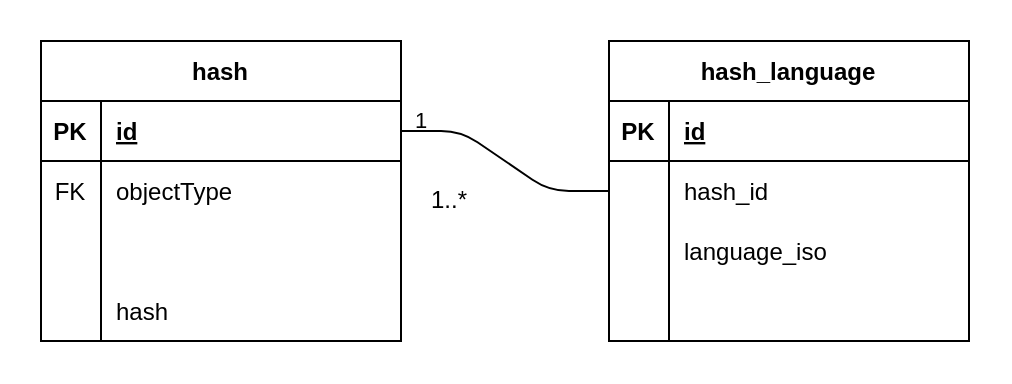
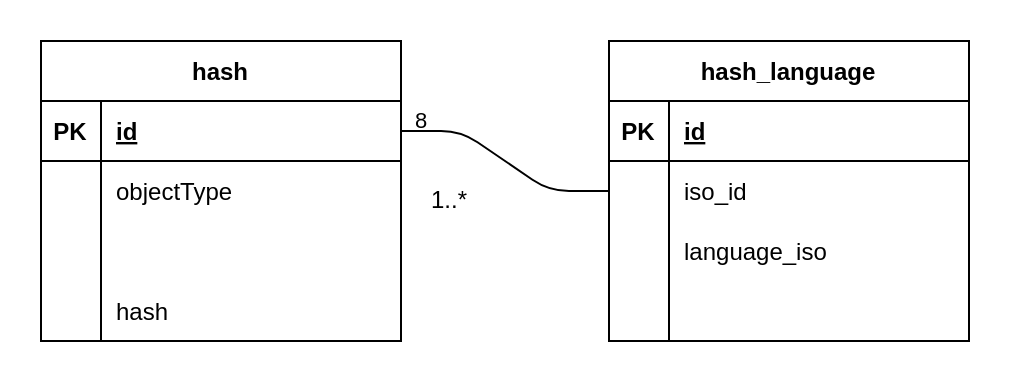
(422, 121) -> (422, 121)
(71, 191) -> none
(728, 192) -> (718, 192)
